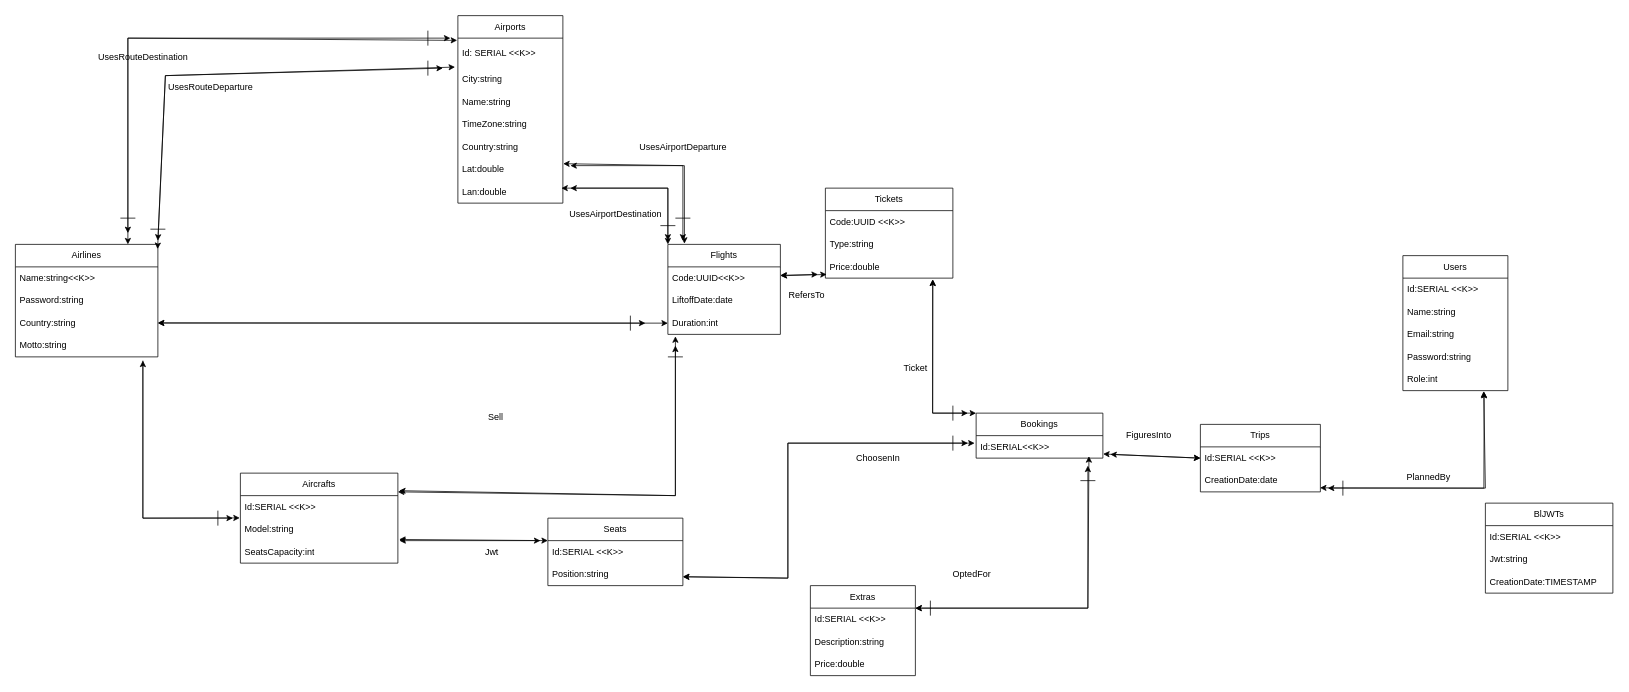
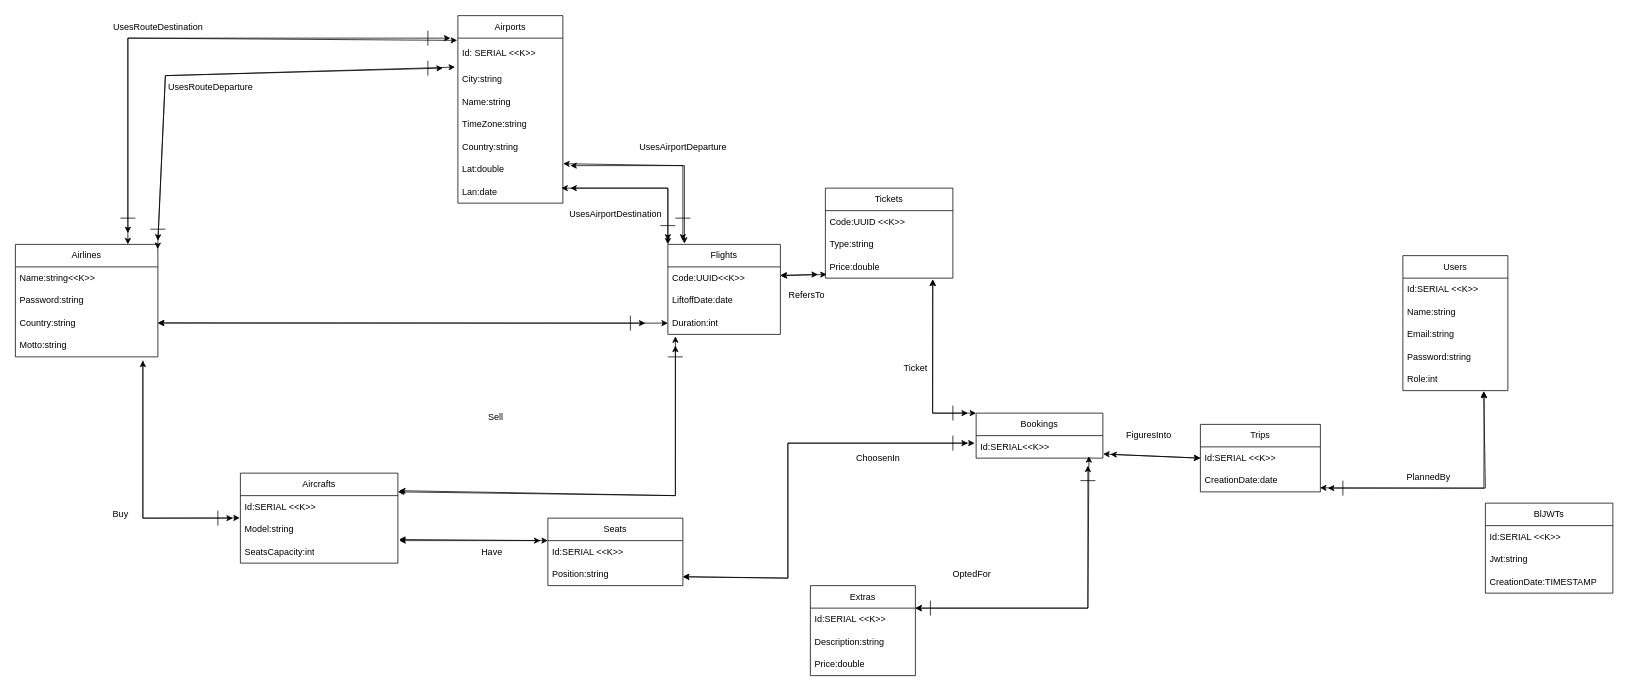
(143, 57) -> (158, 27)
(485, 192) -> (481, 192)
none -> (120, 514)
(492, 552) -> (492, 552)
